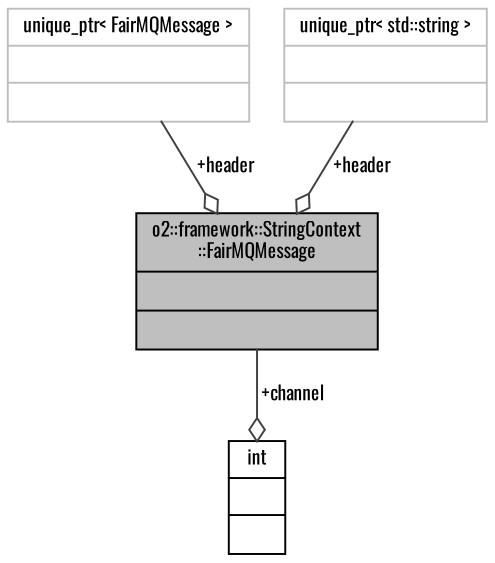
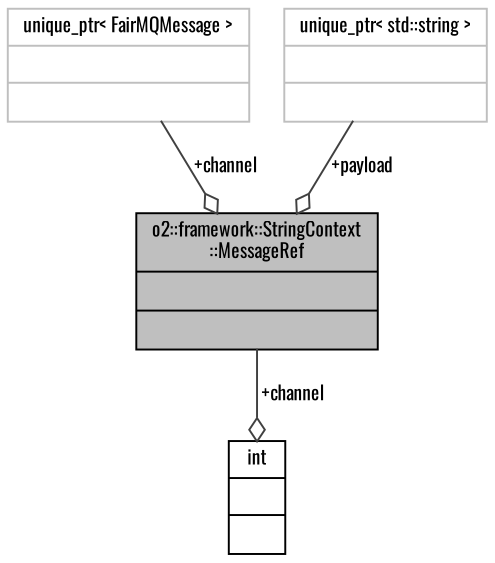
(224, 167) -> (224, 167)
(360, 167) -> (360, 167)
(257, 252) -> (257, 252)
